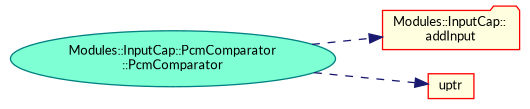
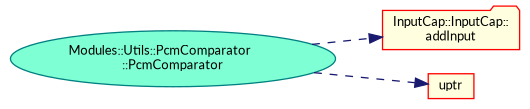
(451, 30) -> (451, 30)
(173, 59) -> (173, 59)
